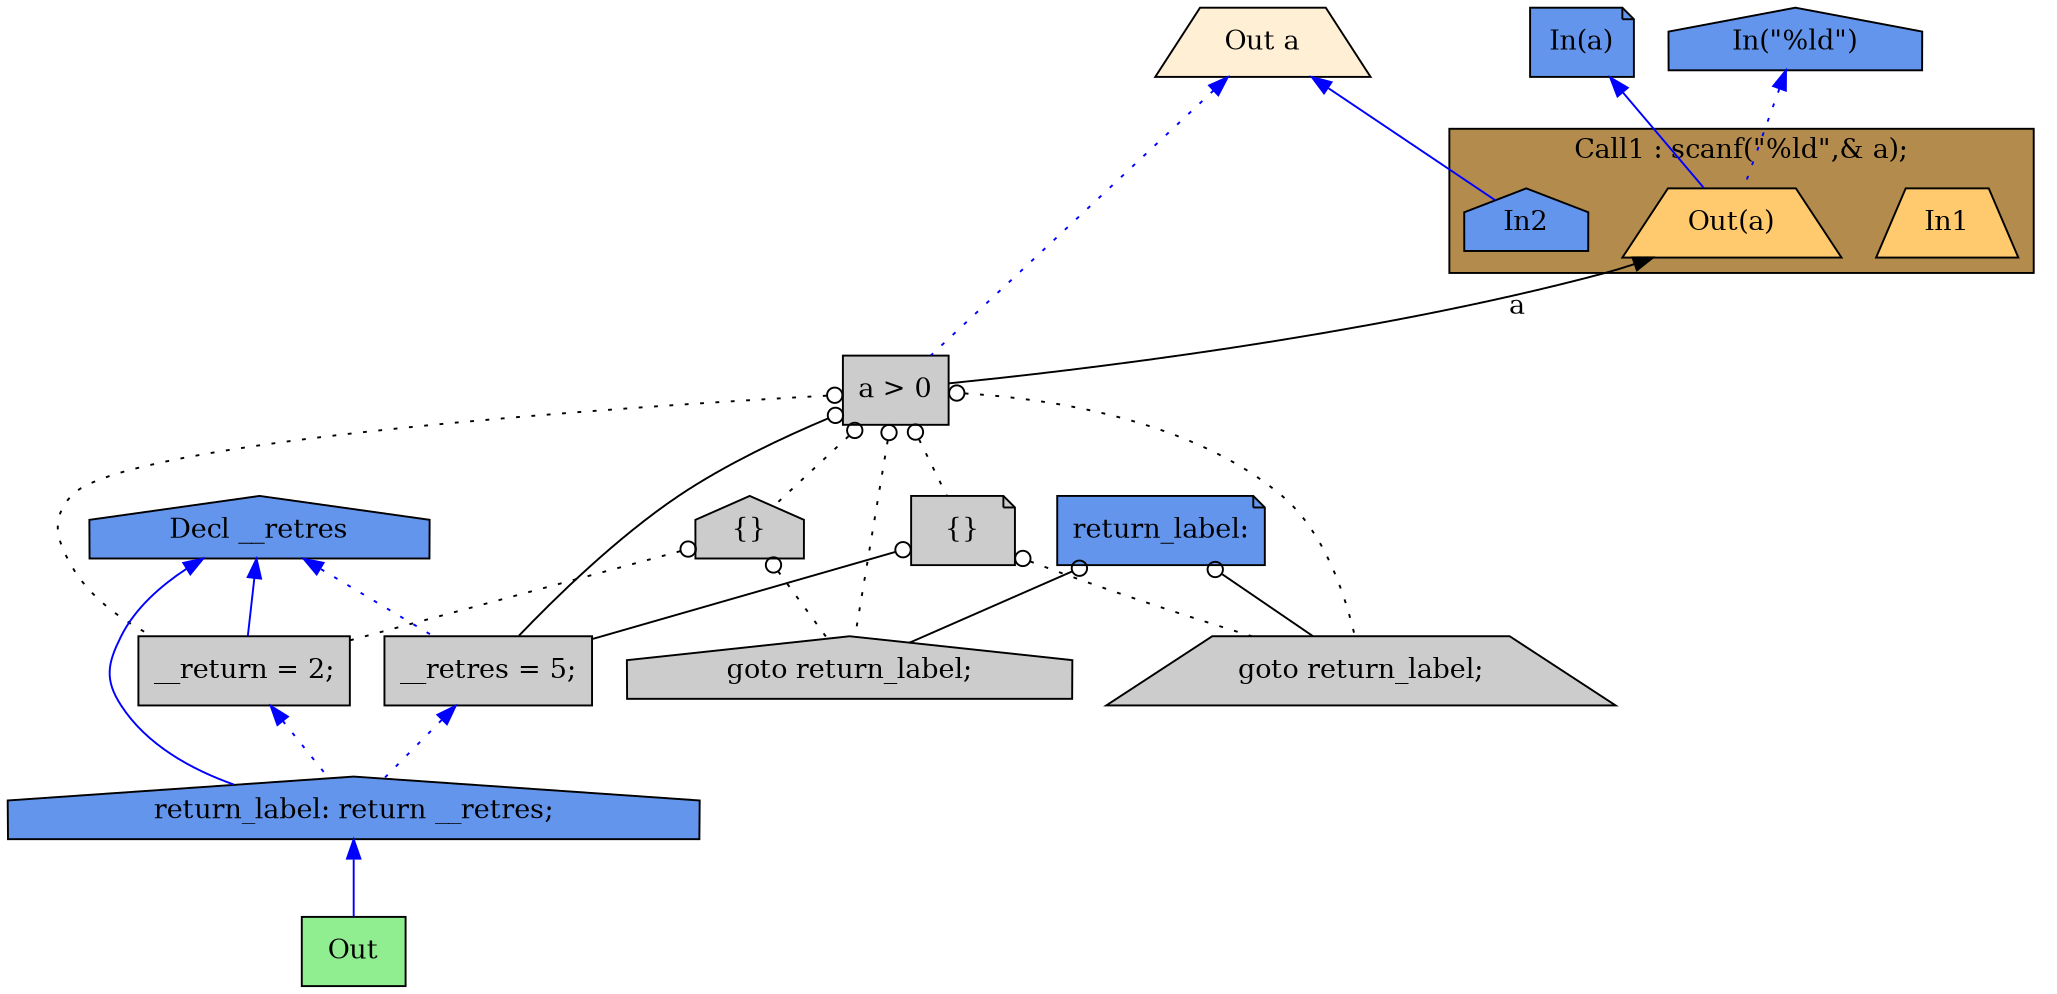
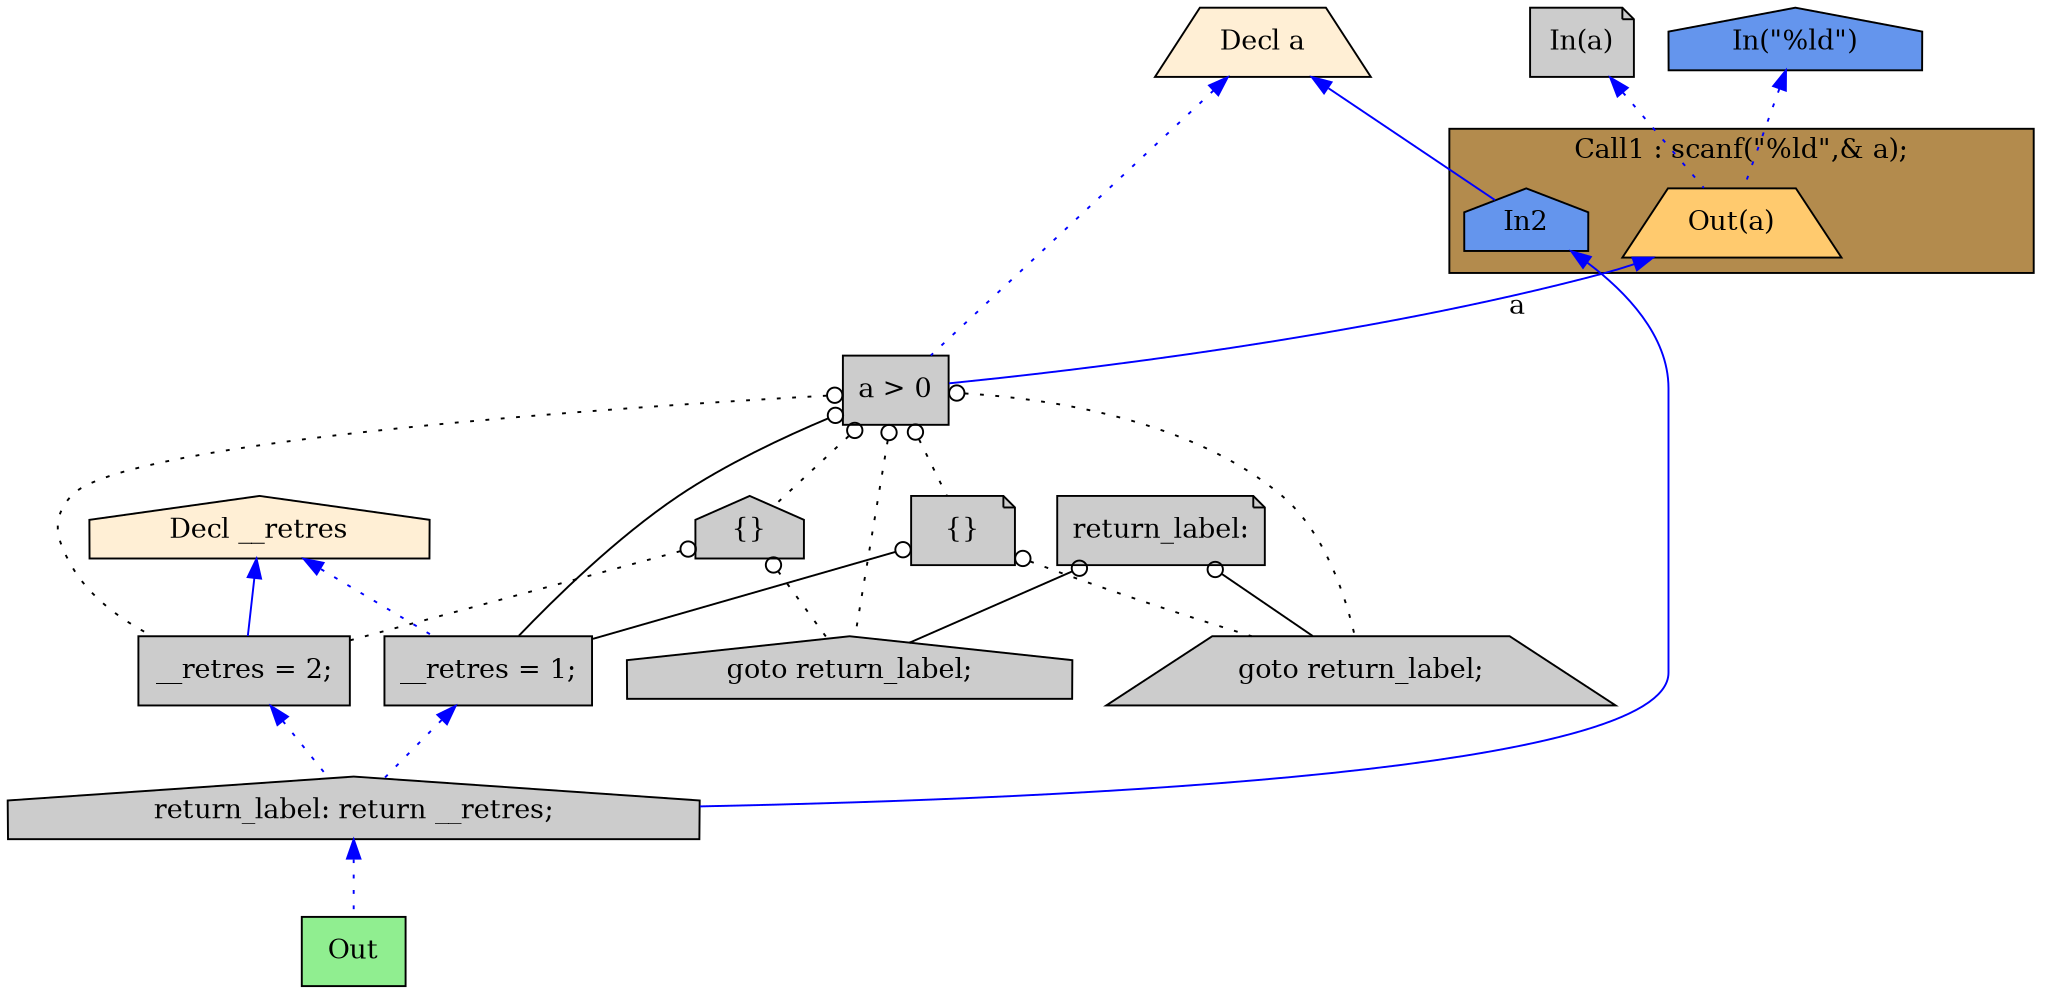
(1263, 42) -> (1263, 42)
(1582, 42) -> (1582, 42)
(1665, 143) -> (1665, 143)
(1947, 223) -> none
(1294, 338) -> (1294, 338)
(260, 531) -> (260, 531)
(1161, 531) -> (1161, 531)
(244, 671) -> (244, 671)
(488, 671) -> (488, 671)
(114, 693) -> (1415, 762)
(354, 811) -> (354, 811)
(354, 888) -> (354, 888)
